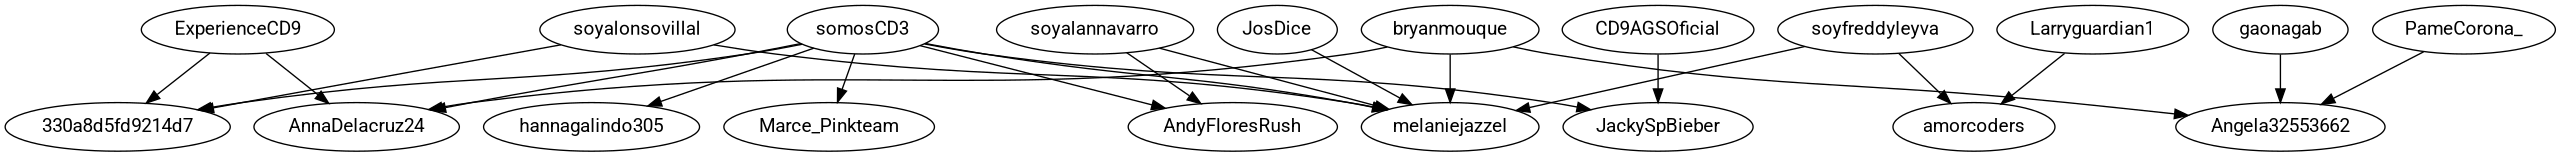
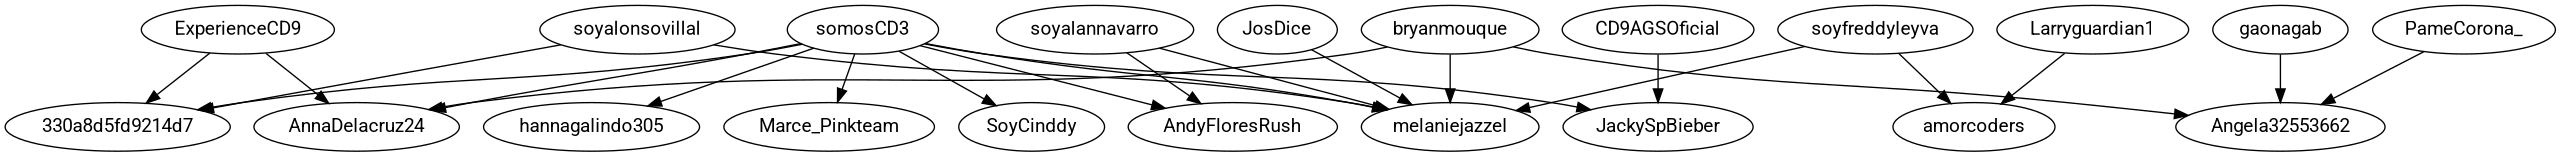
none -> (1032, 127)
